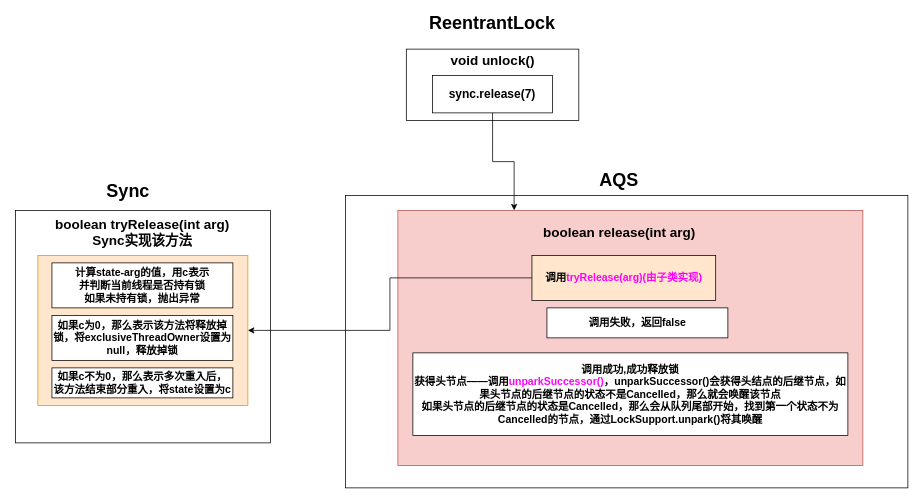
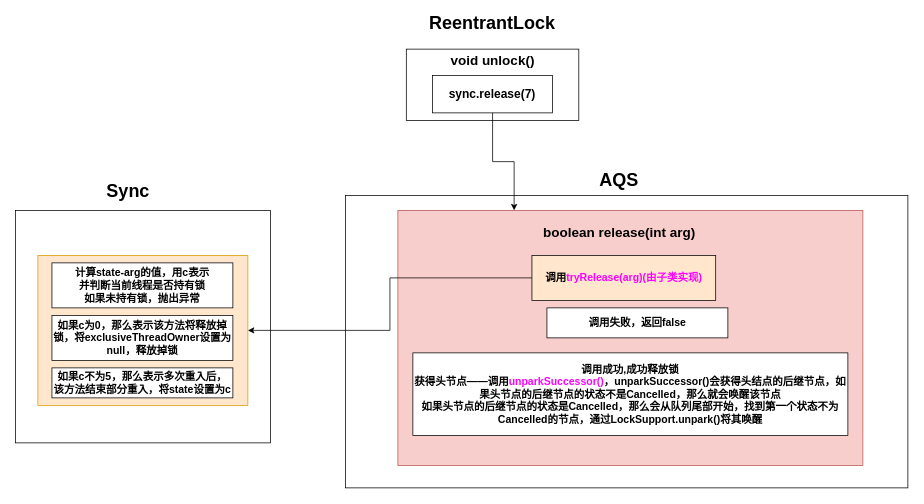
(143, 233) -> none
(143, 383) -> (143, 383)
